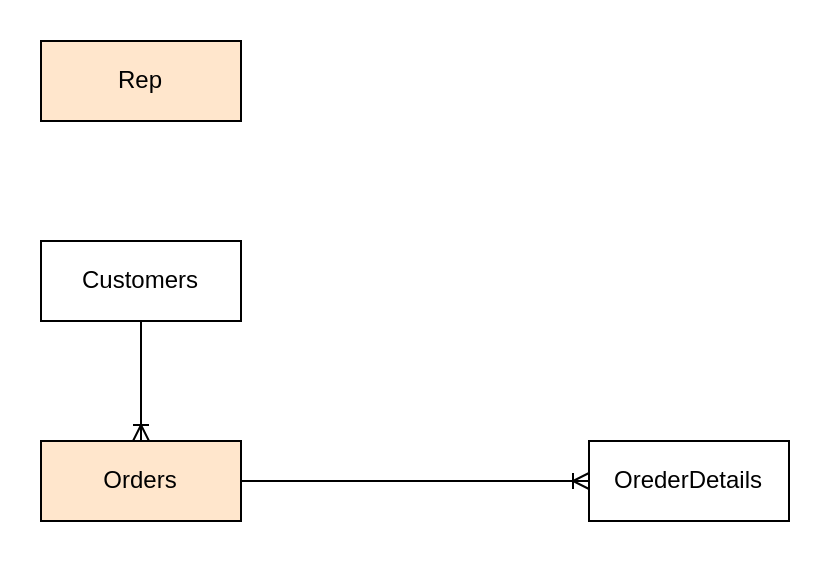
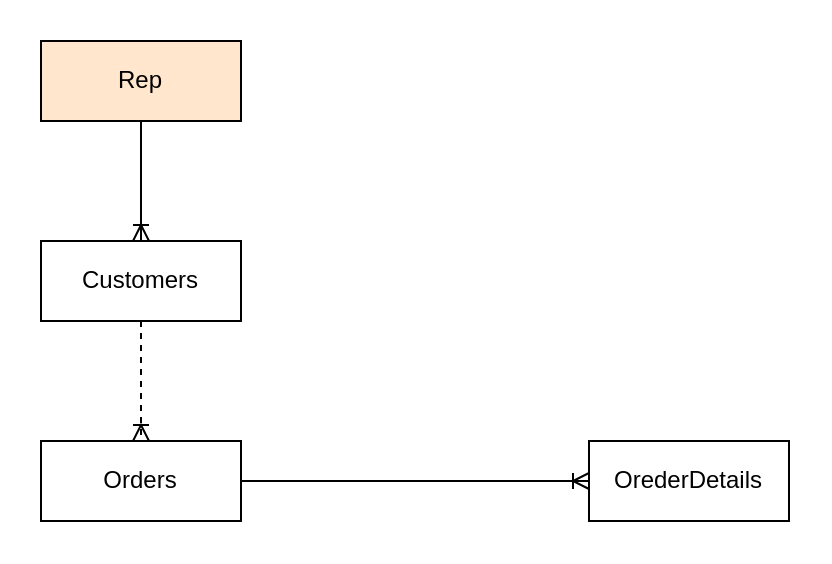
none -> (141, 181)
(141, 382) -> (141, 382)
(141, 481) -> (141, 481)
